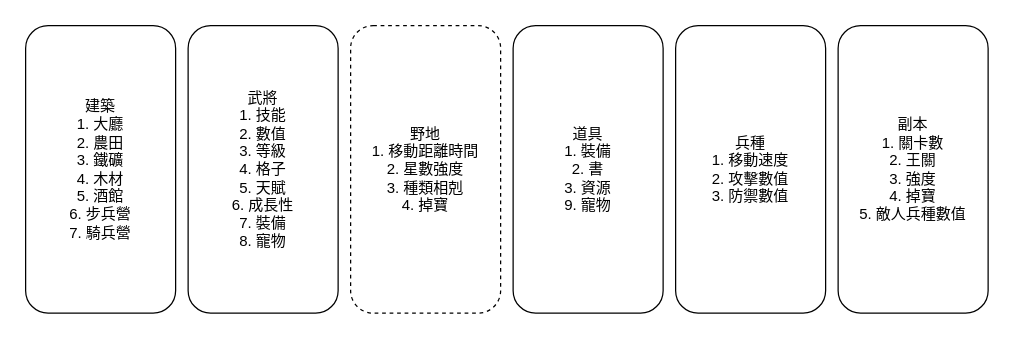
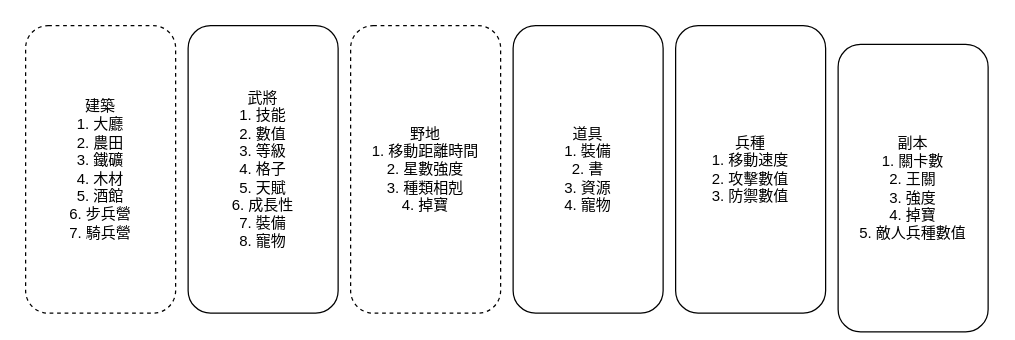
(101, 169) -> (101, 169)
(588, 169) -> (588, 169)
(913, 169) -> (913, 188)
